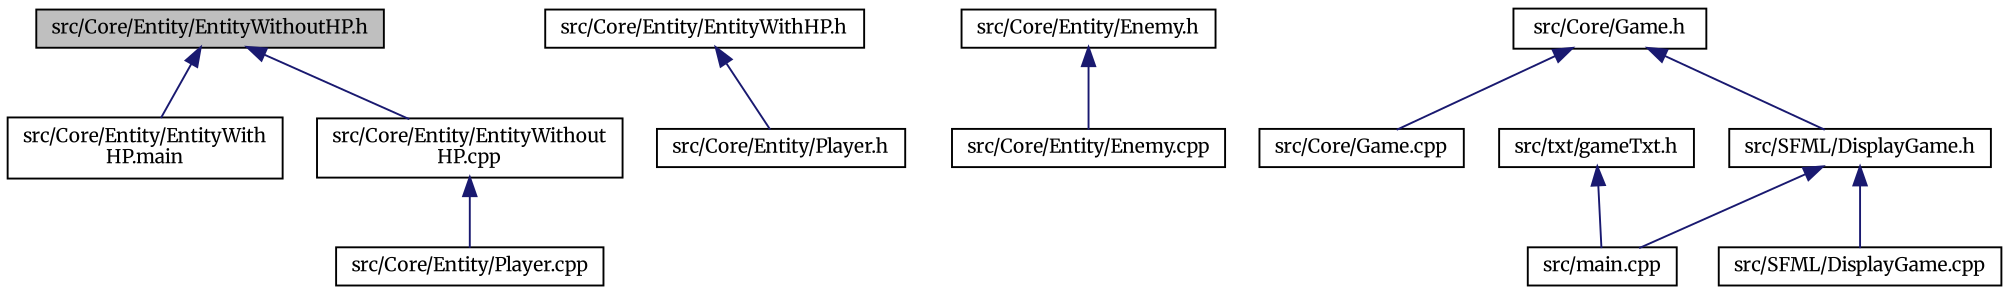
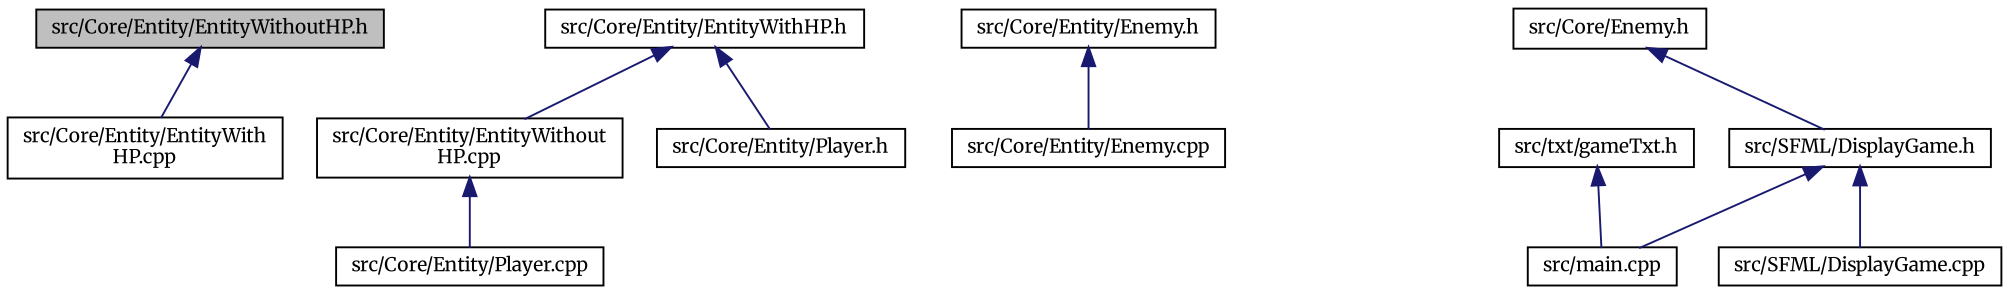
(1610, 29) -> (1610, 29)
(337, 87) -> (589, 87)
(145, 148) -> (145, 148)
(1362, 148) -> none
